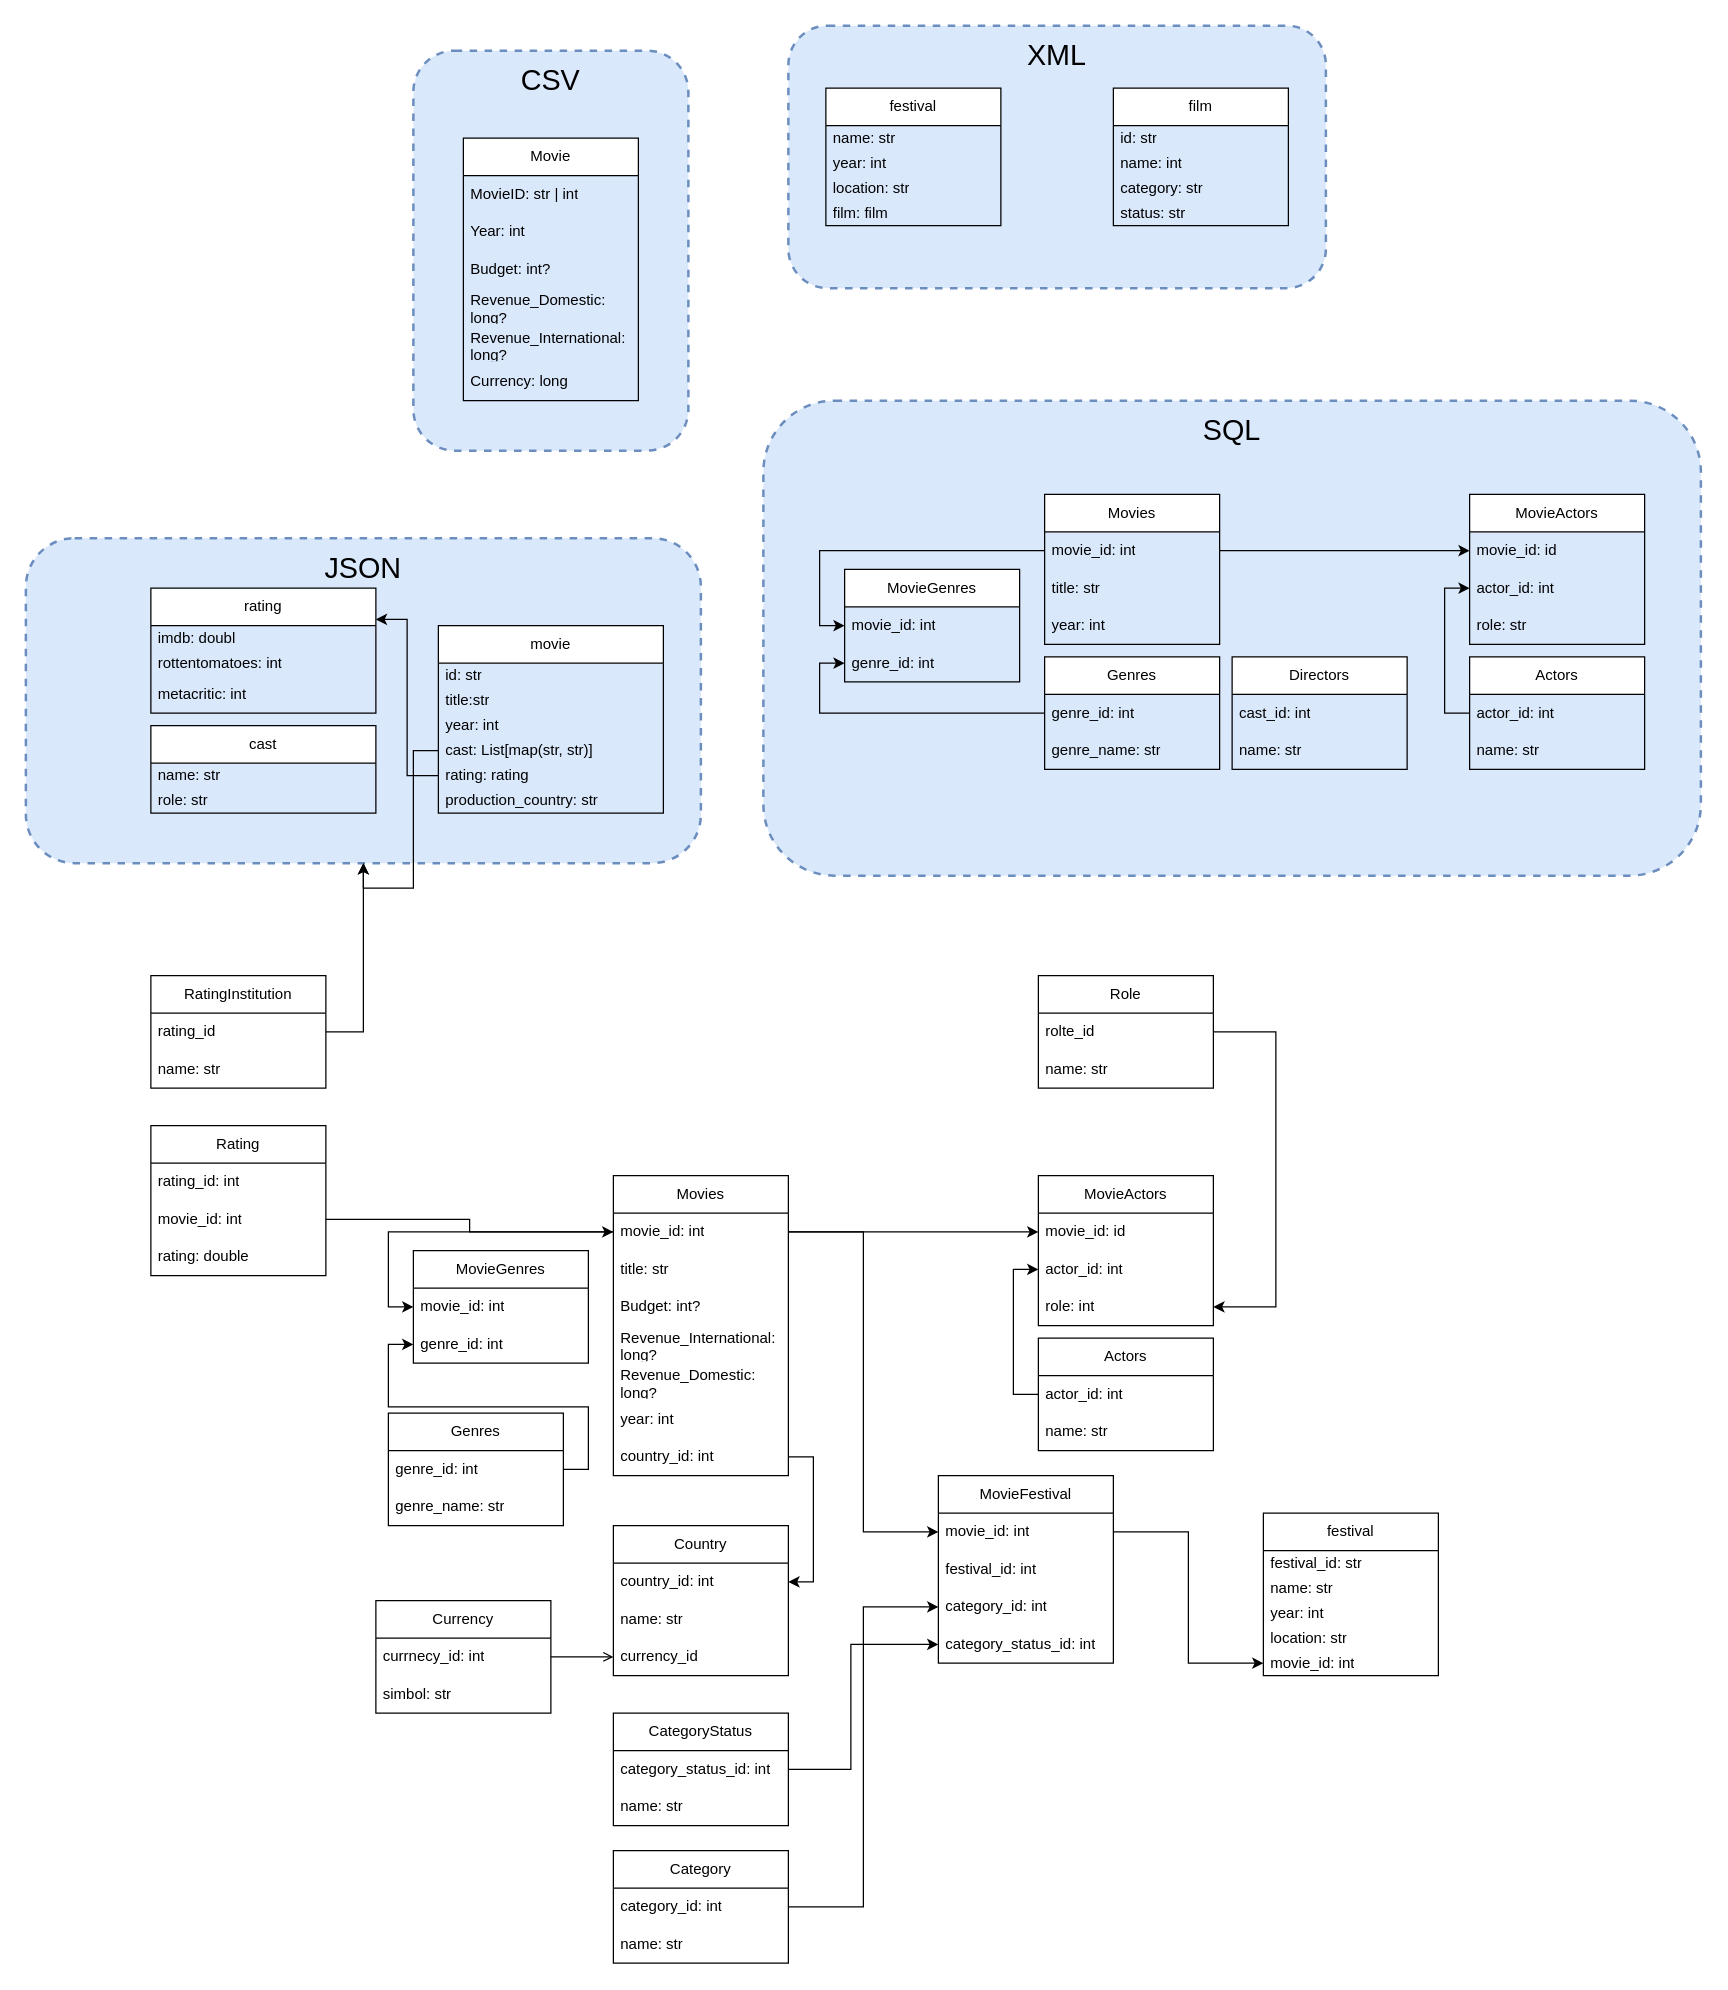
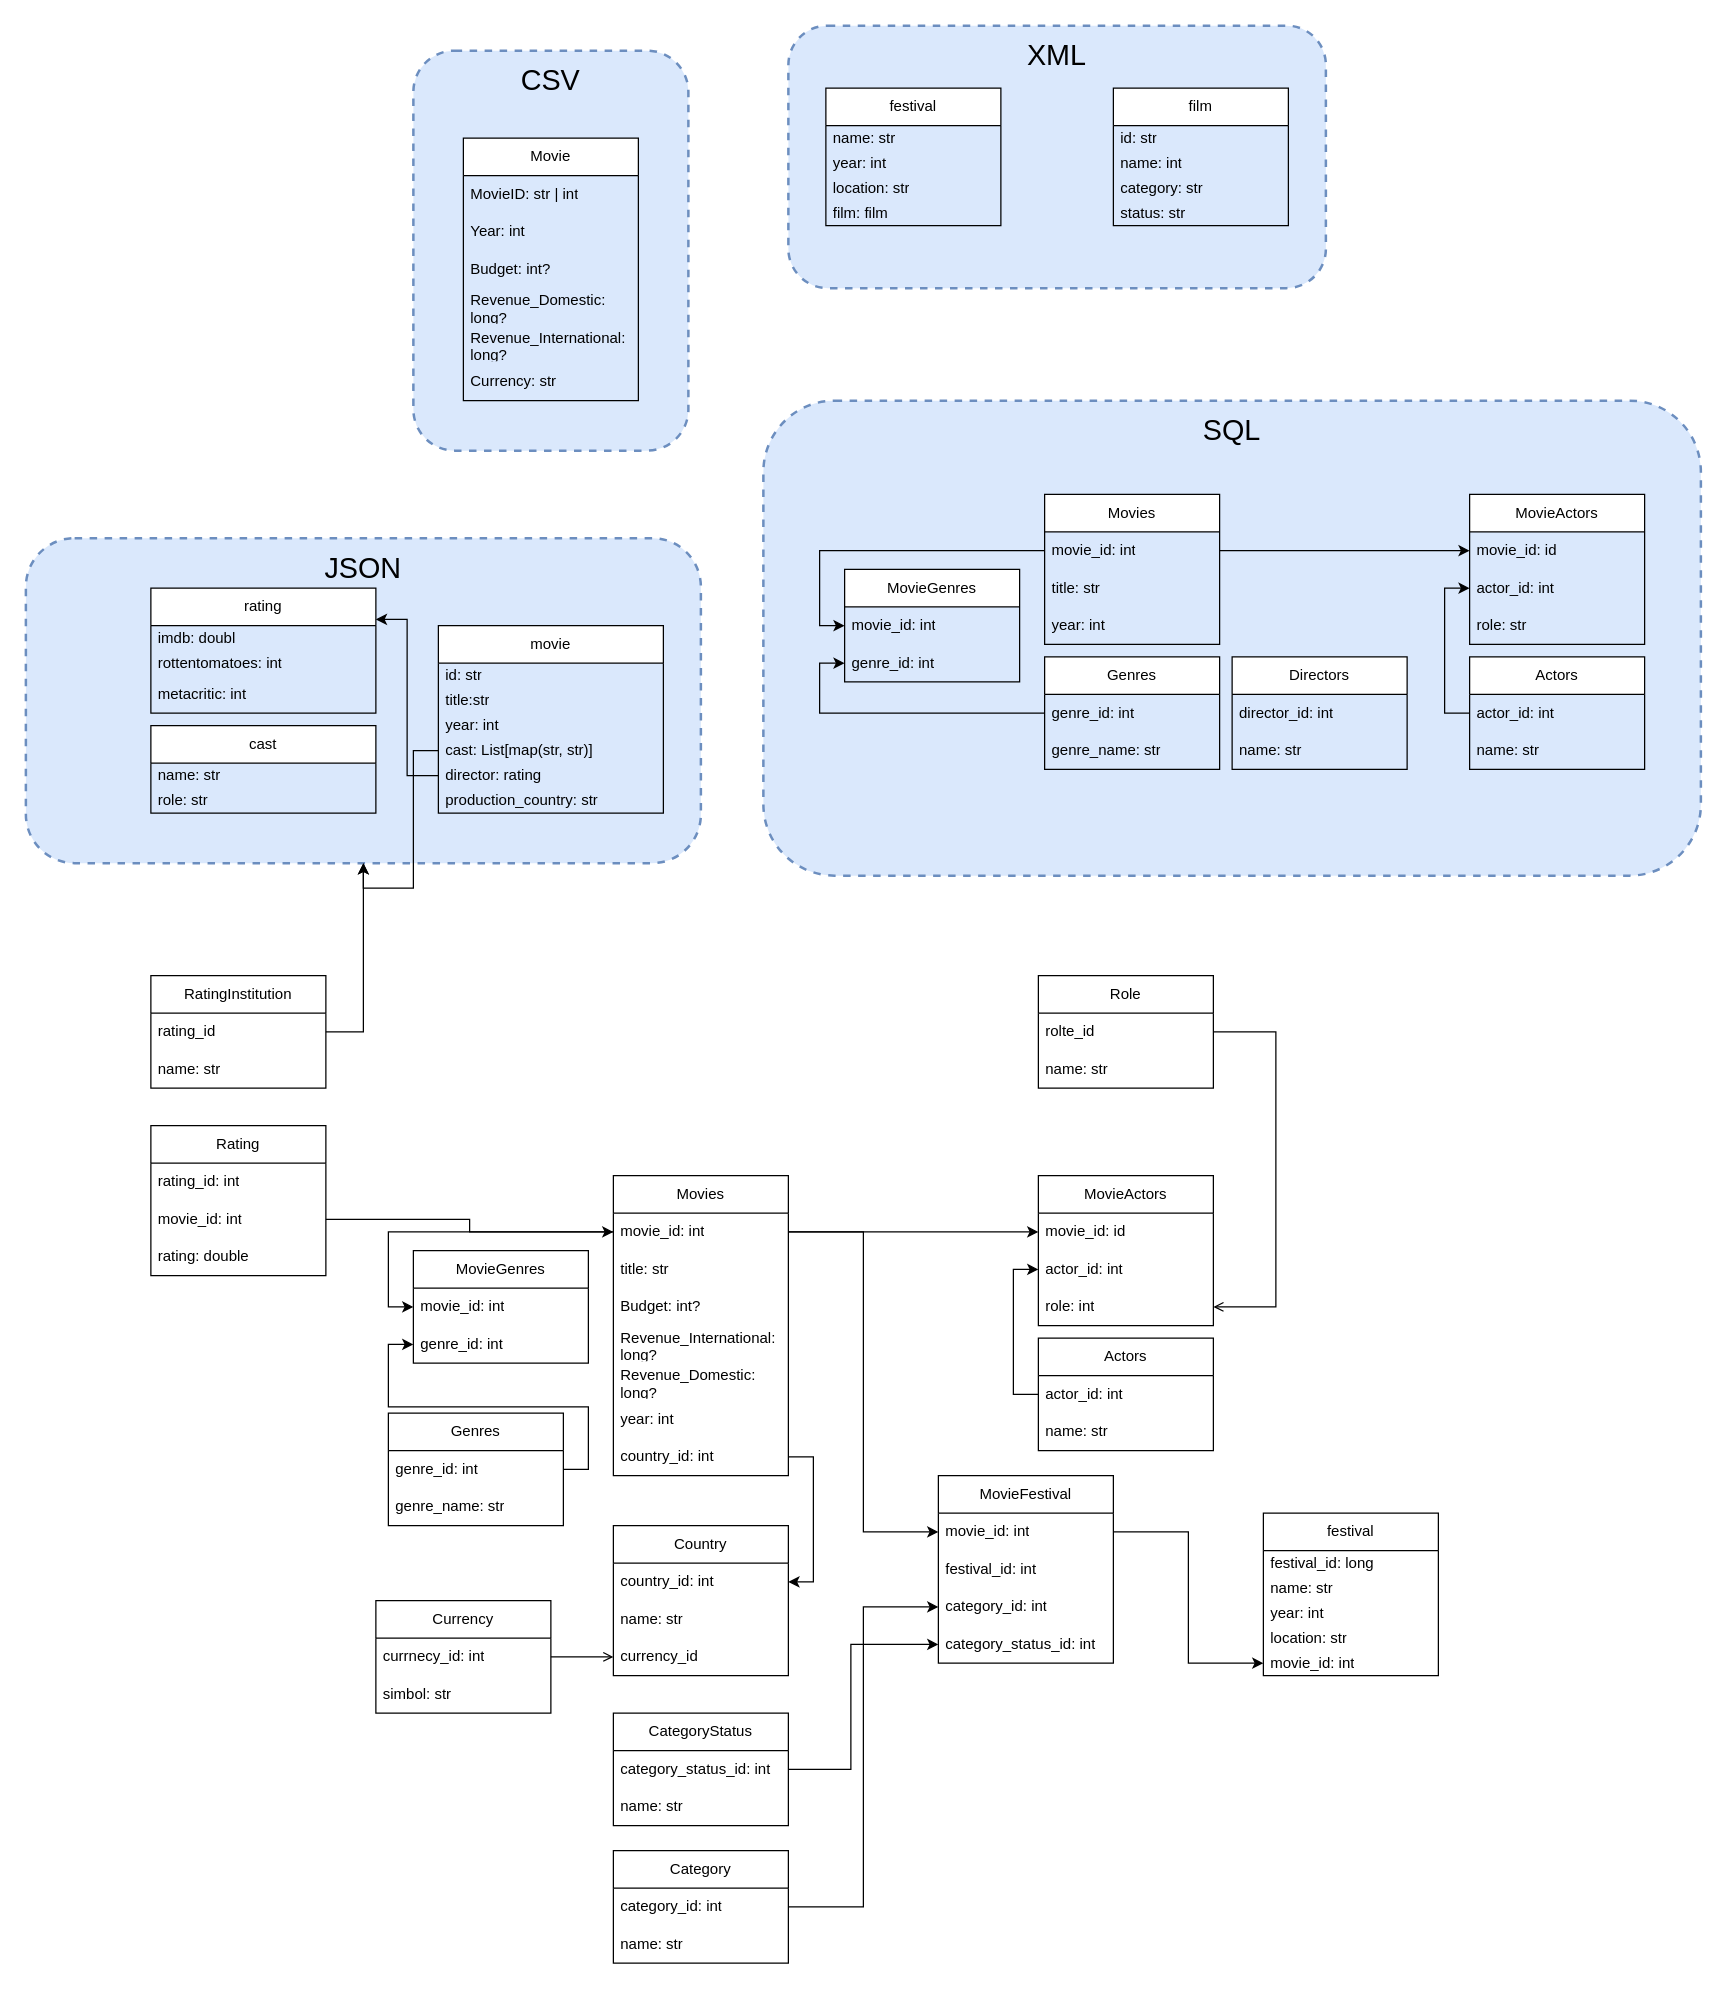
(524, 382) -> (521, 382)
(1282, 713) -> (1297, 713)
(497, 776) -> (505, 776)
(1223, 1307) -> (1221, 1307)
(1328, 1563) -> (1330, 1563)
